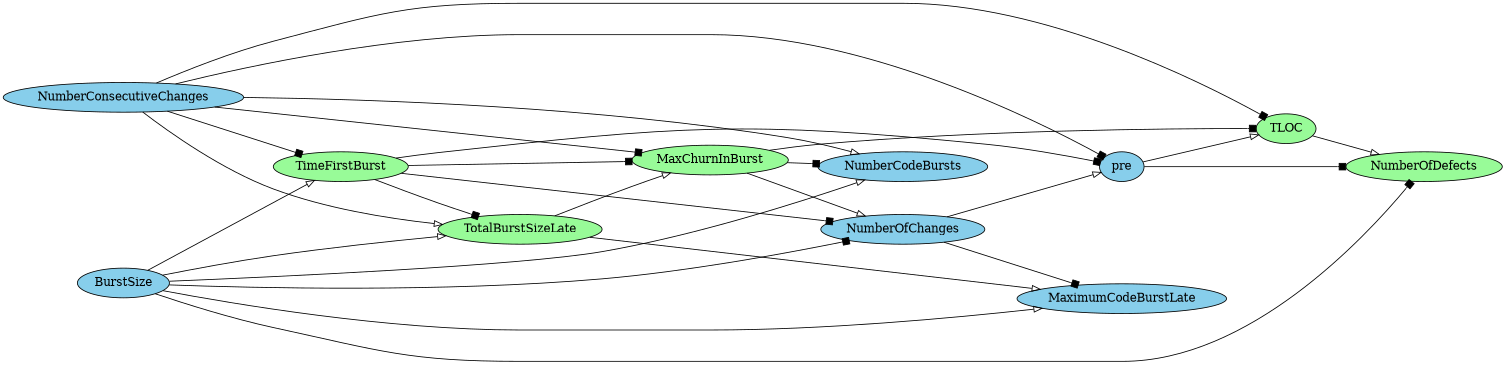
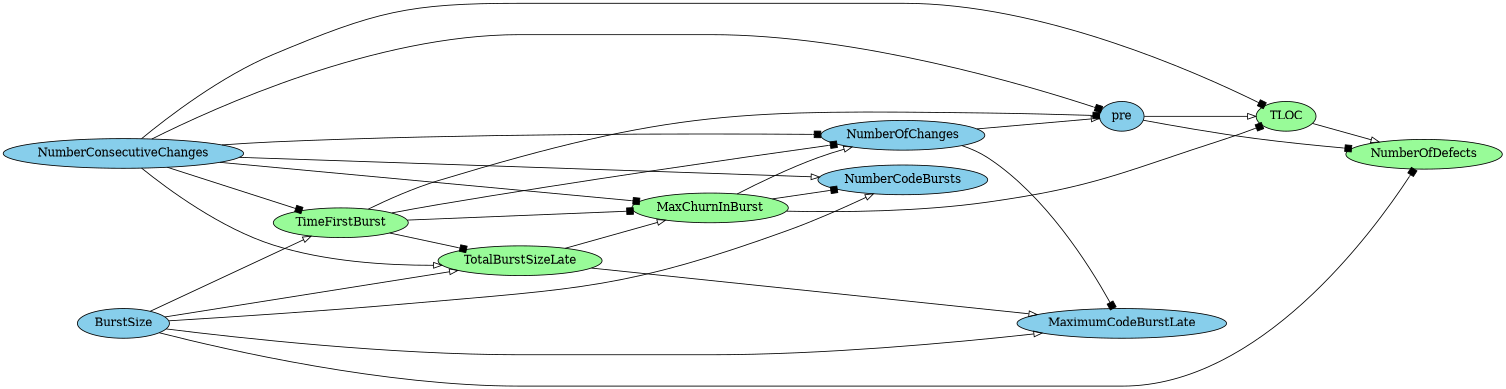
(507, 285) -> (517, 135)
